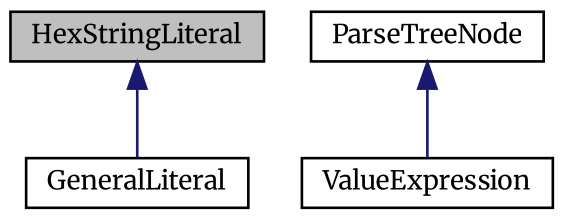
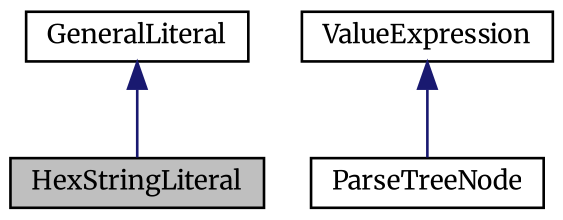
(137, 123) -> (137, 123)
(427, 123) -> (427, 123)
